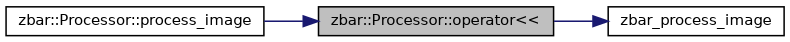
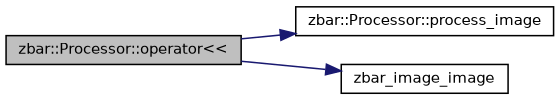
(284, 21) -> (261, 37)
(696, 21) -> (425, 79)
